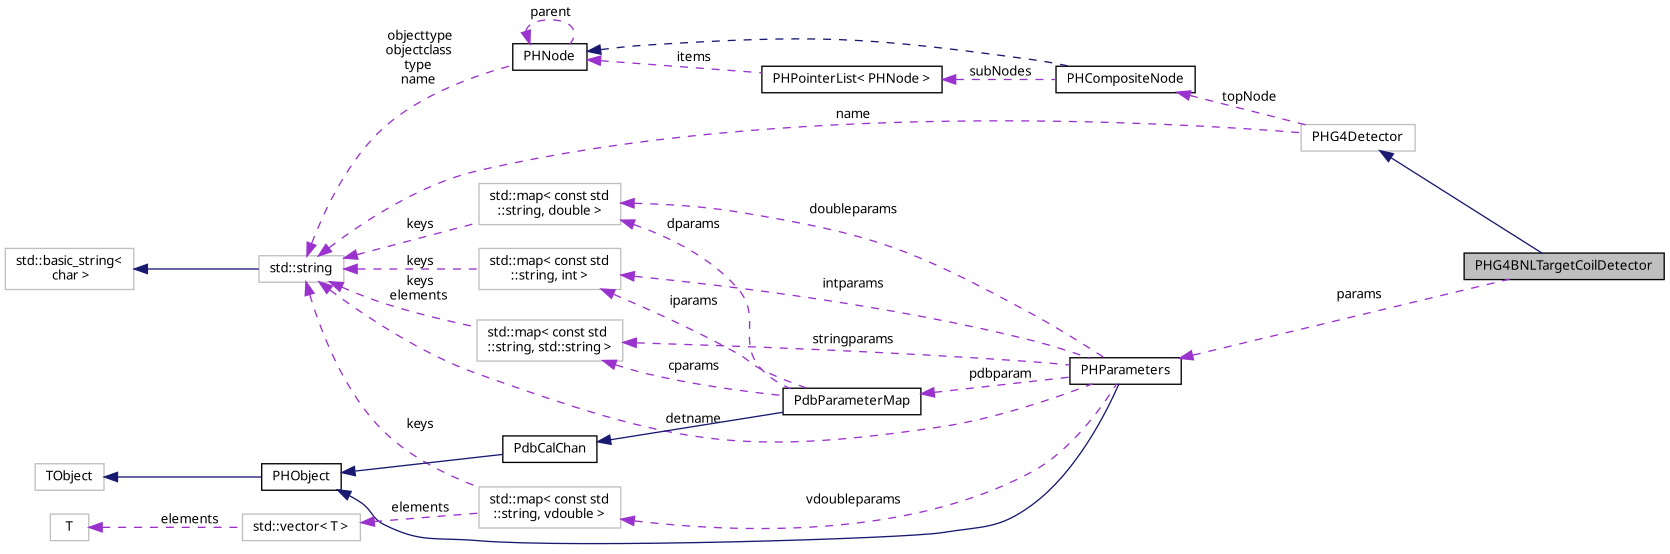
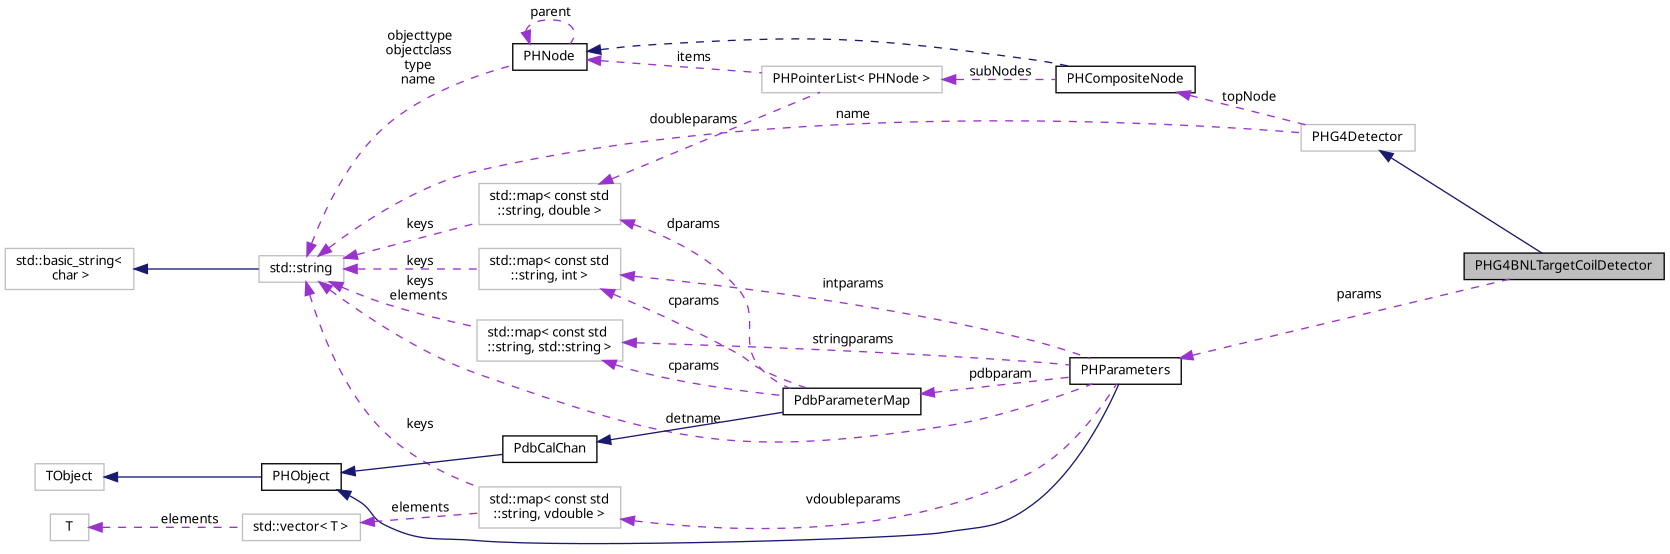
(852, 80) -> (852, 80)
(882, 244) -> (695, 144)
(692, 301) -> (692, 301)
